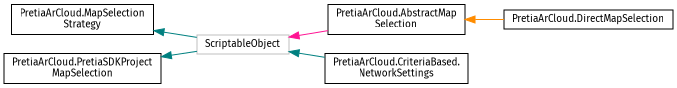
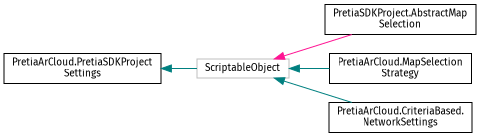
(396, 20) -> (400, 20)
(588, 20) -> none
(180, 35) -> (315, 68)
(82, 68) -> (82, 68)
